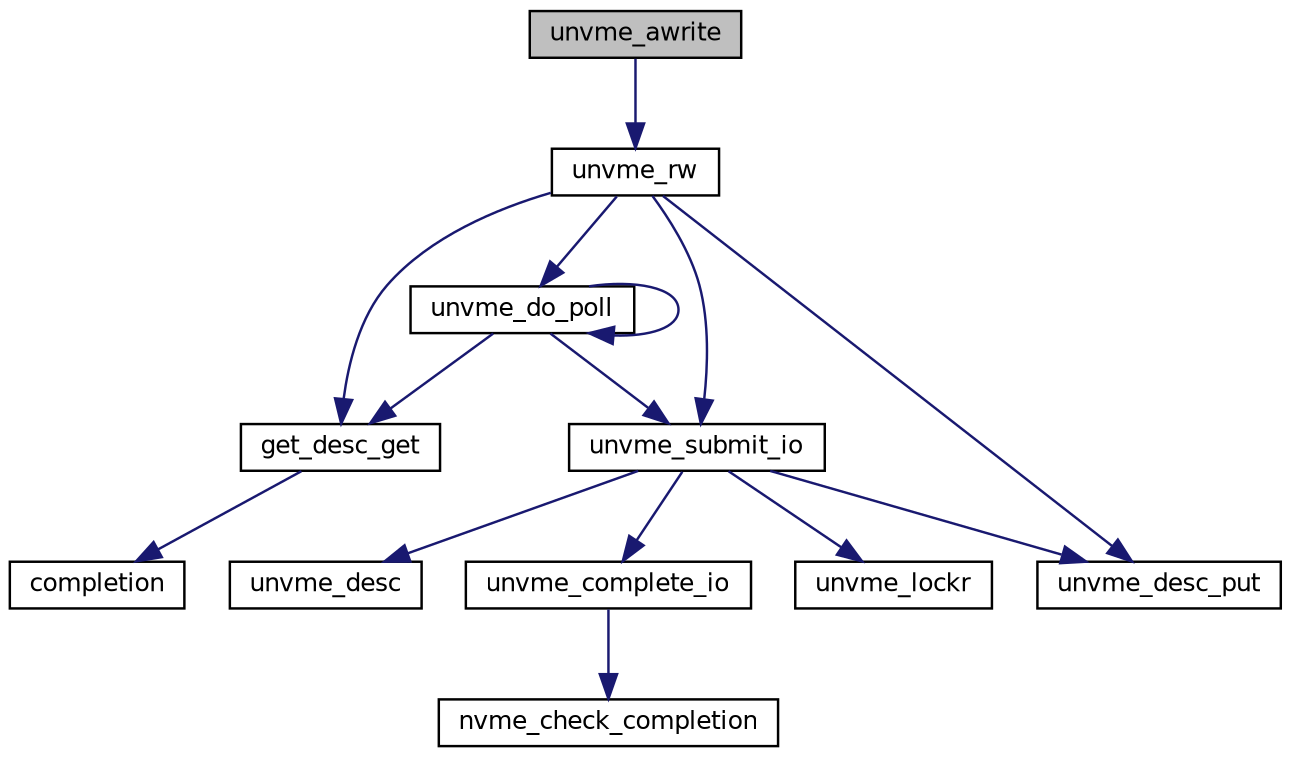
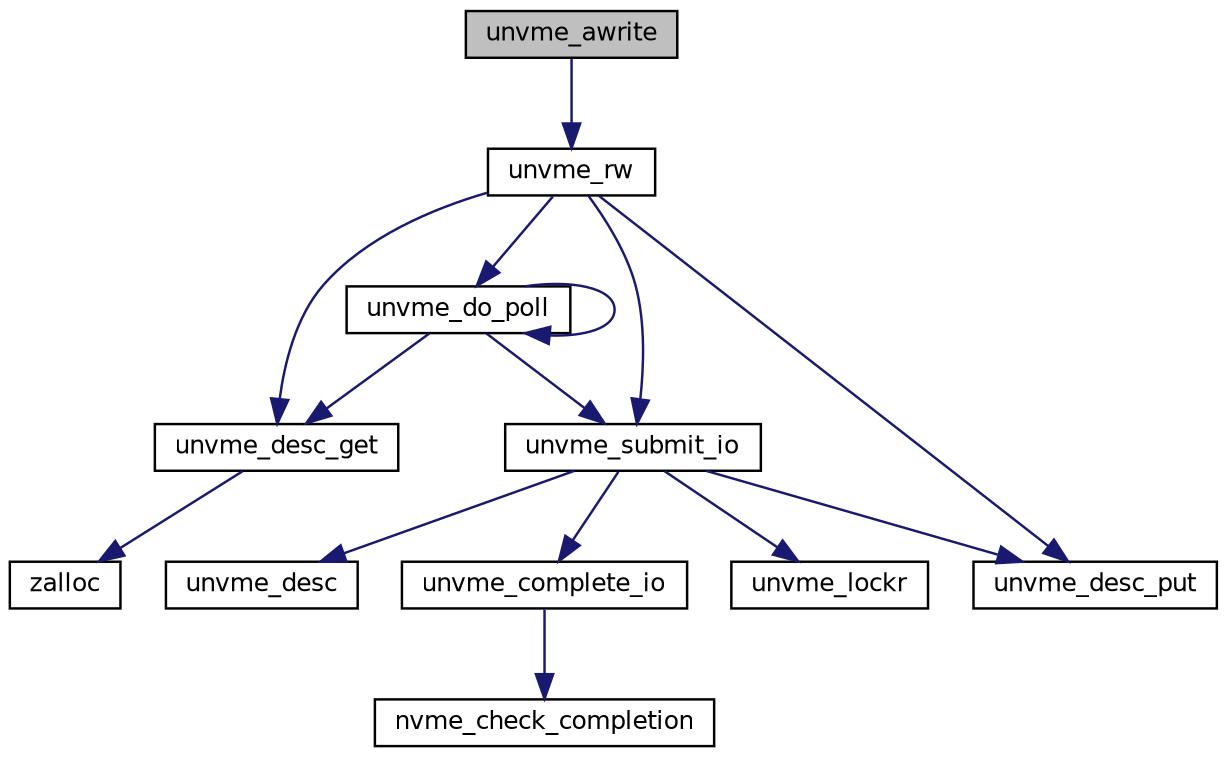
(340, 447) -> (277, 447)
(97, 585) -> (65, 585)
